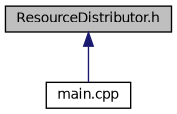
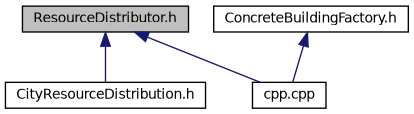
none -> (311, 19)
(88, 95) -> (289, 95)
none -> (105, 95)
